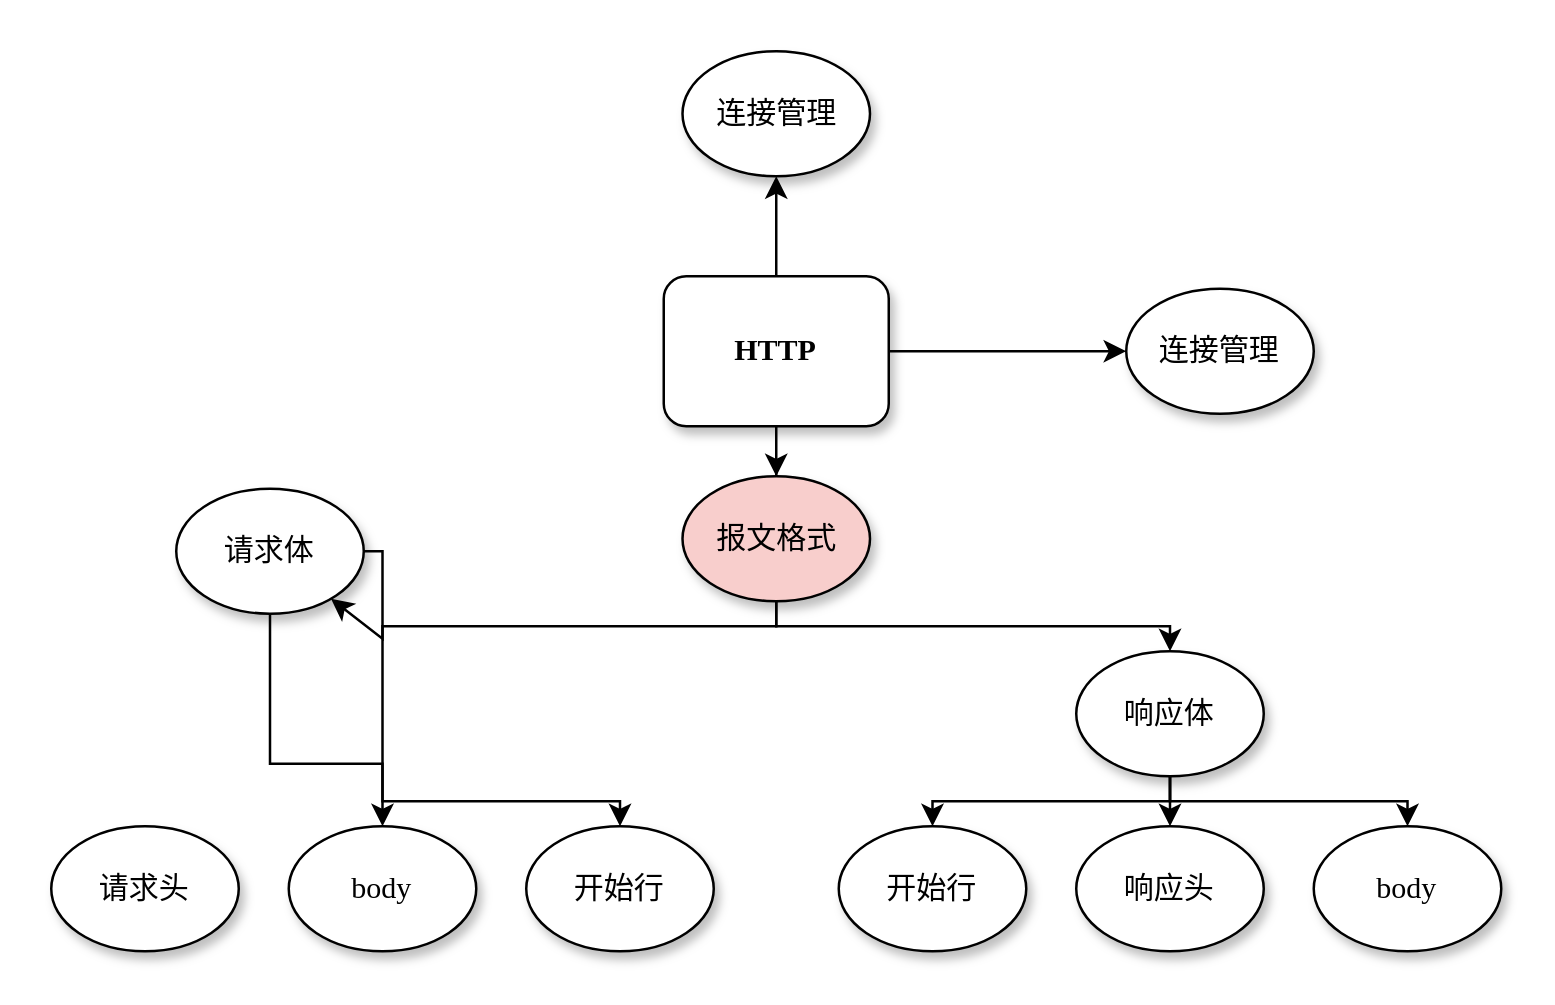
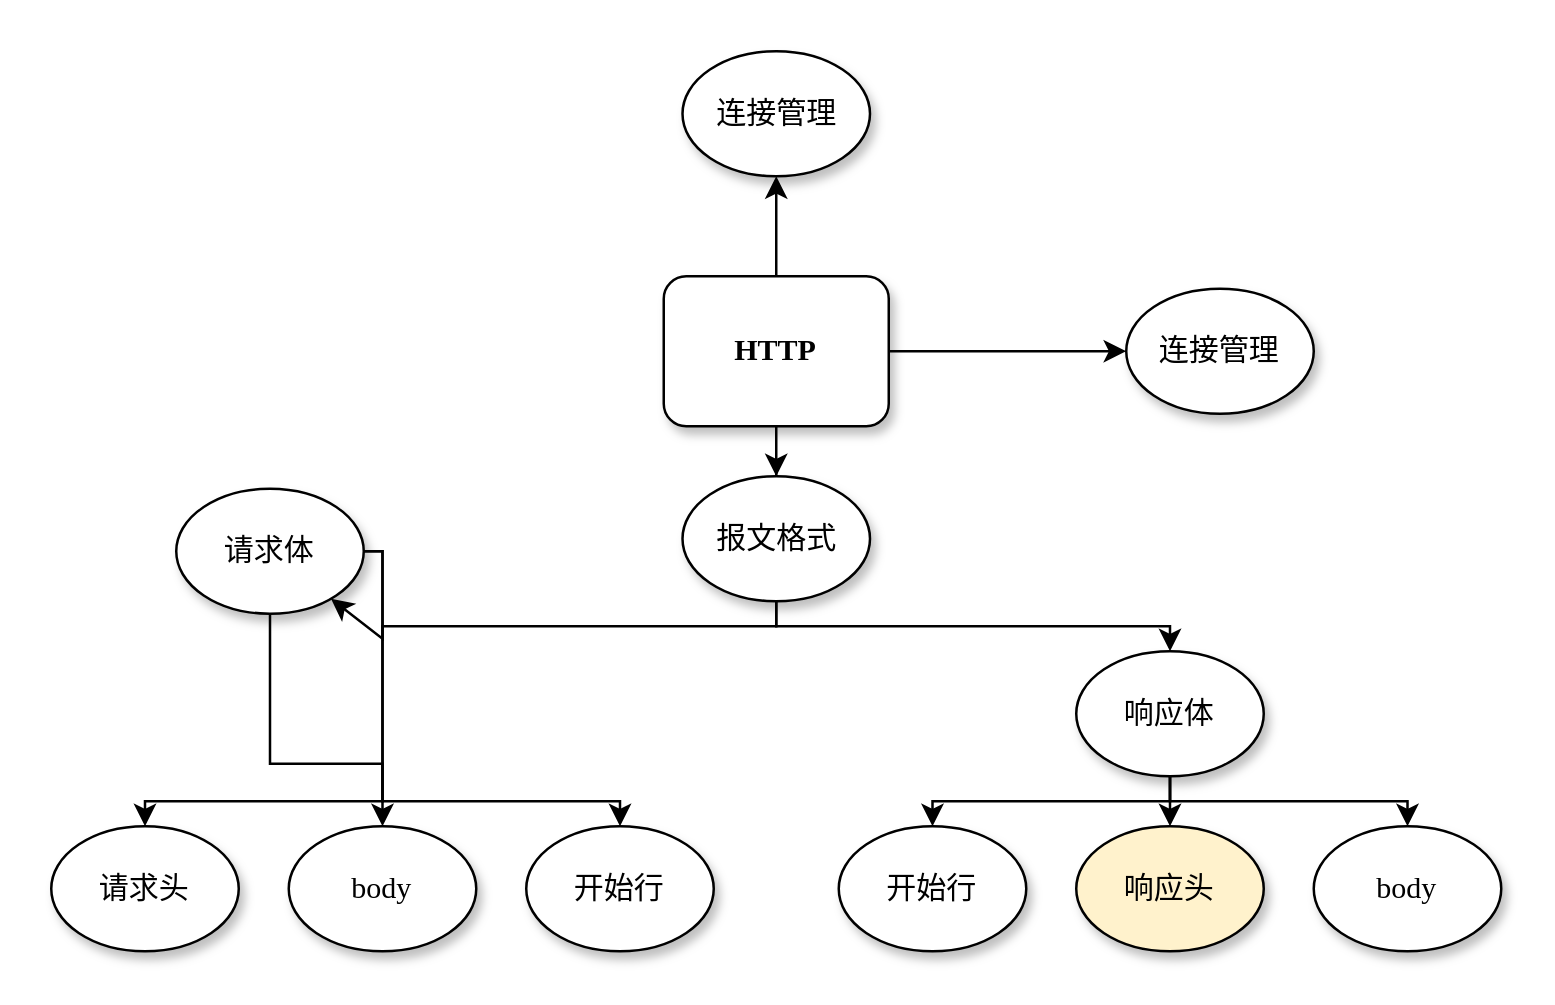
(776, 539) -> (776, 539)
none -> (257, 801)
(1170, 889) -> (1170, 889)
